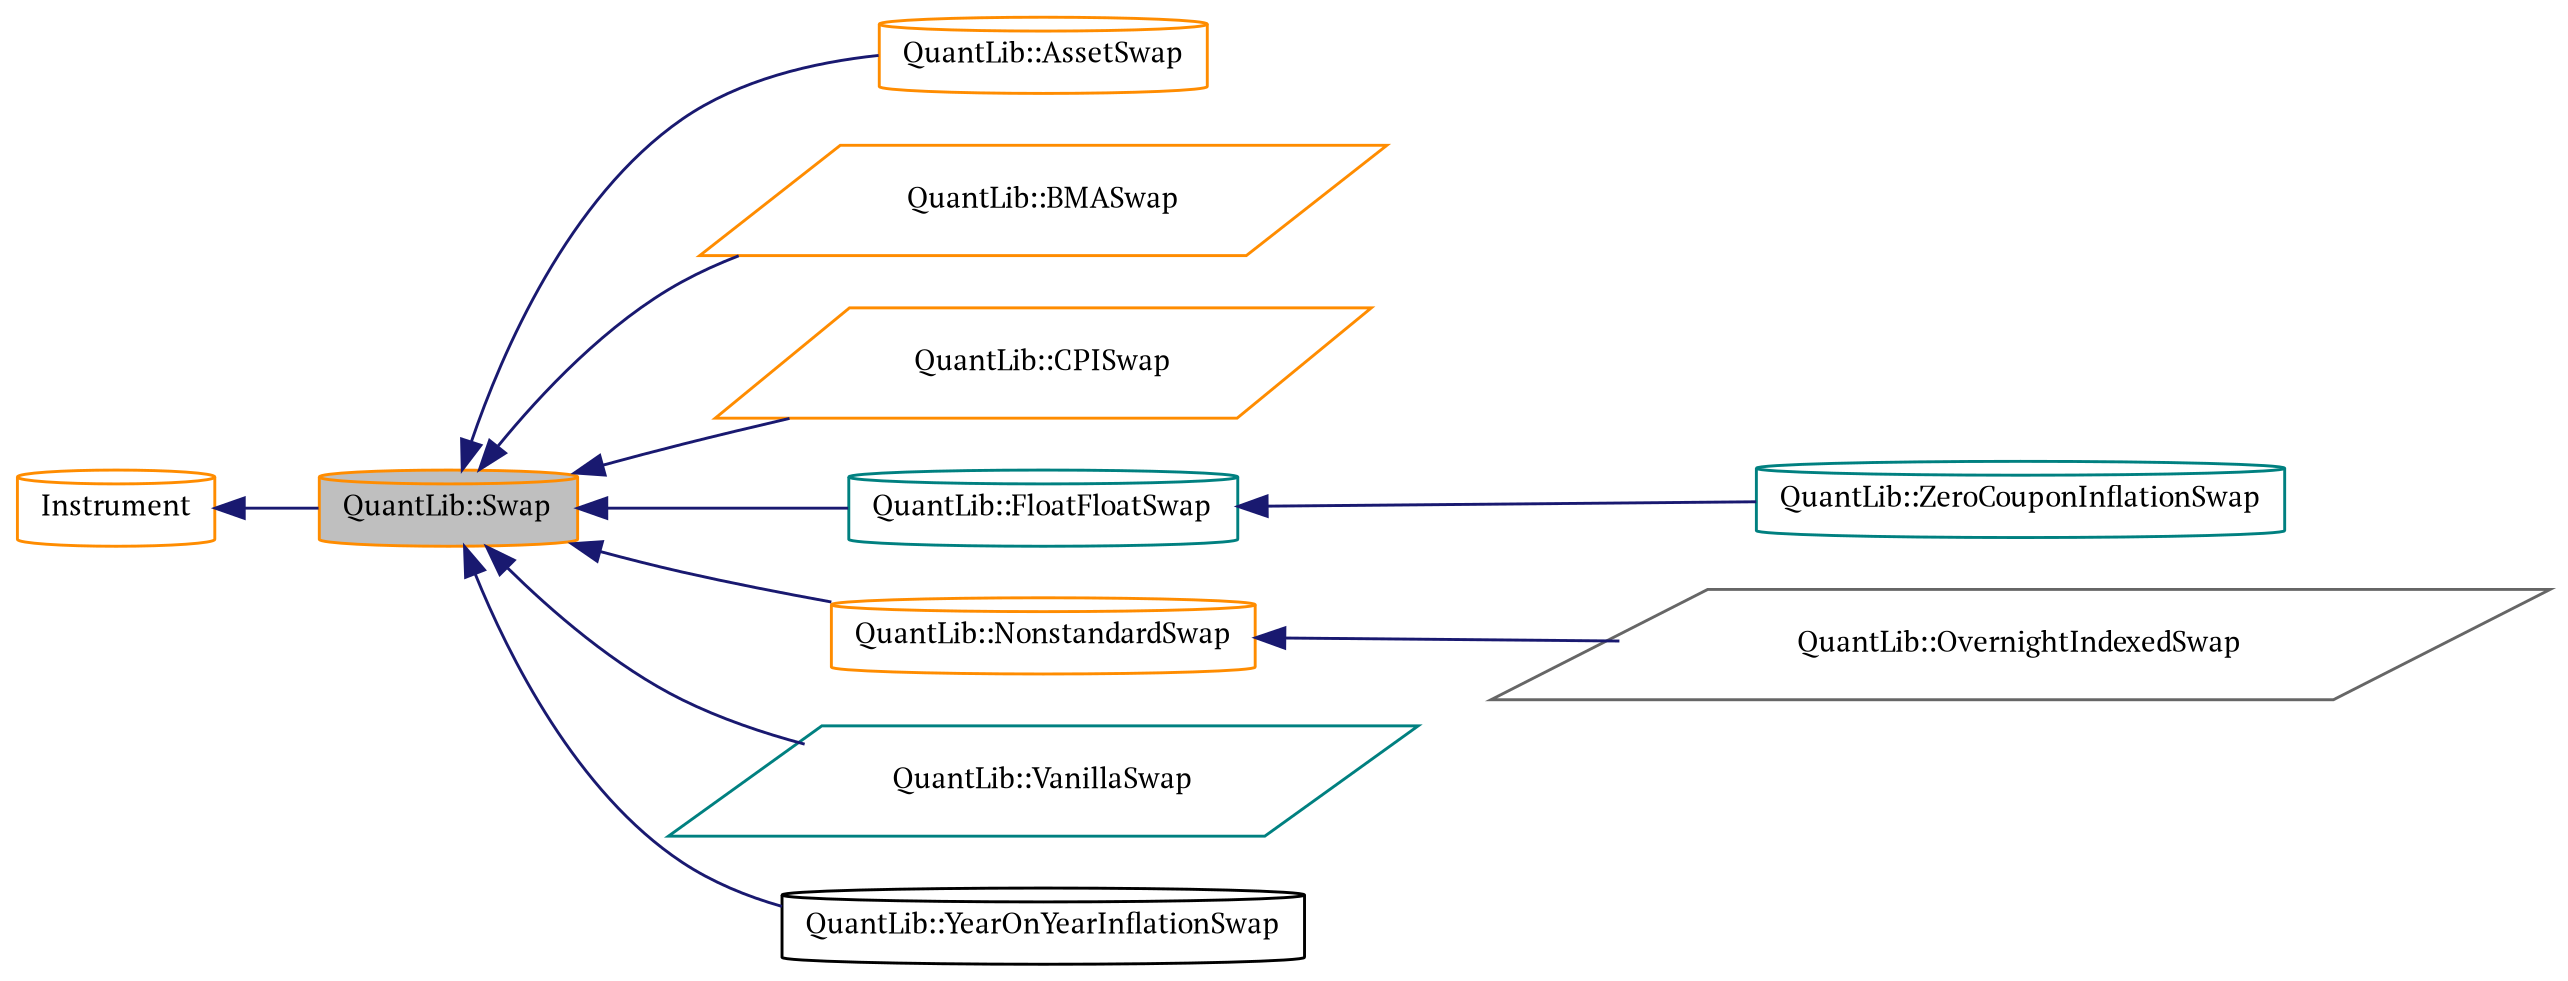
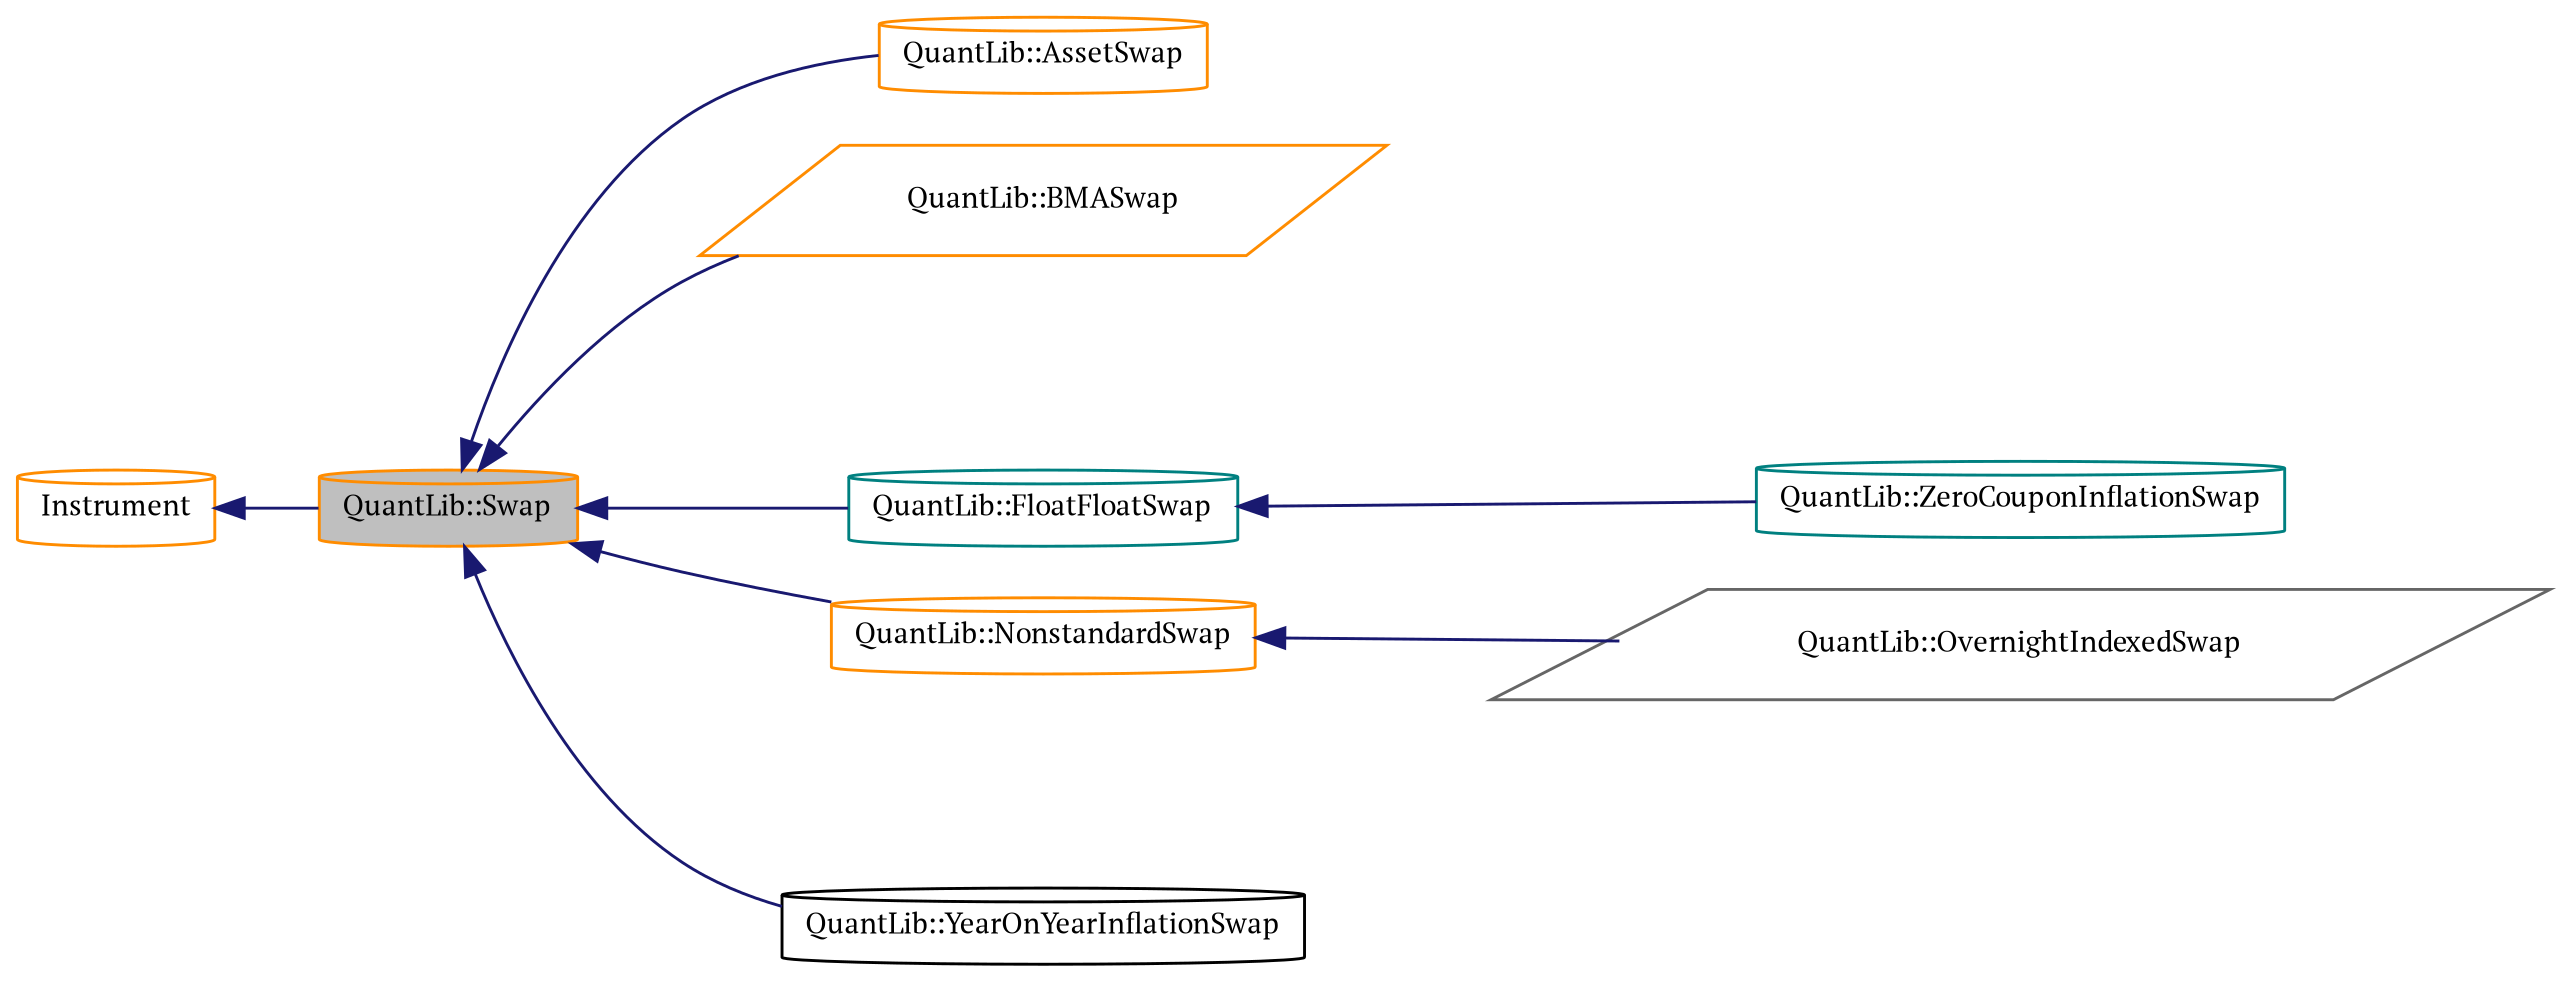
(1043, 363) -> none
(1043, 781) -> none
